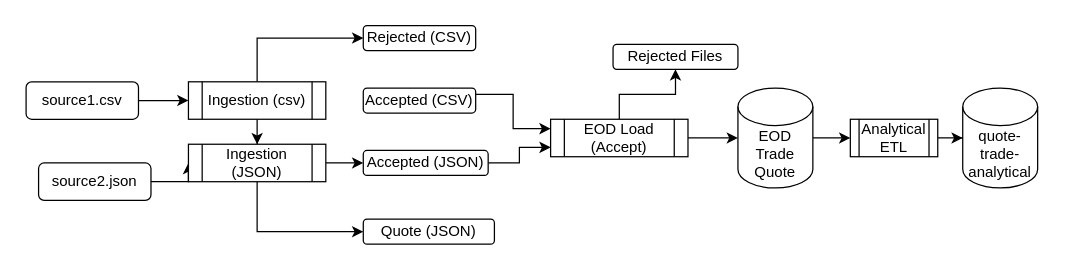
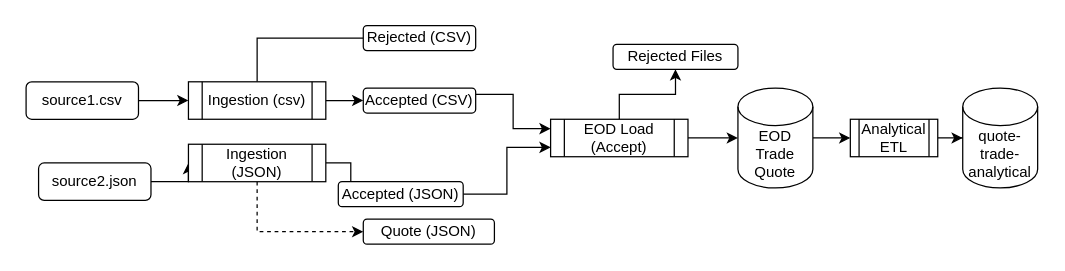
(353, 38) -> (356, 38)
(257, 136) -> (349, 101)
(426, 163) -> (401, 194)
(282, 232) -> (282, 232)
